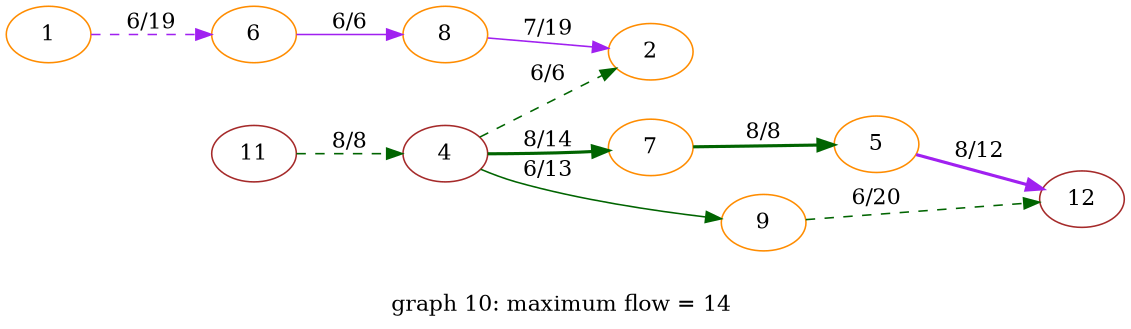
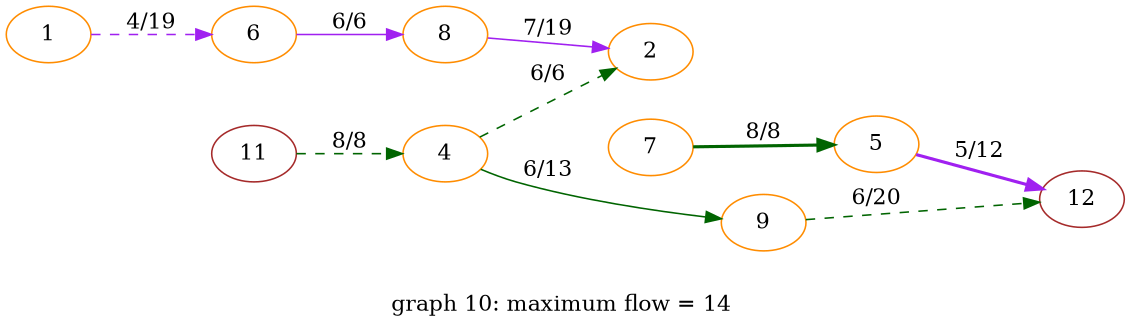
(151, 23) -> (151, 23)
(979, 151) -> (979, 151)
(540, 153) -> none
(445, 154) -> (445, 154)
